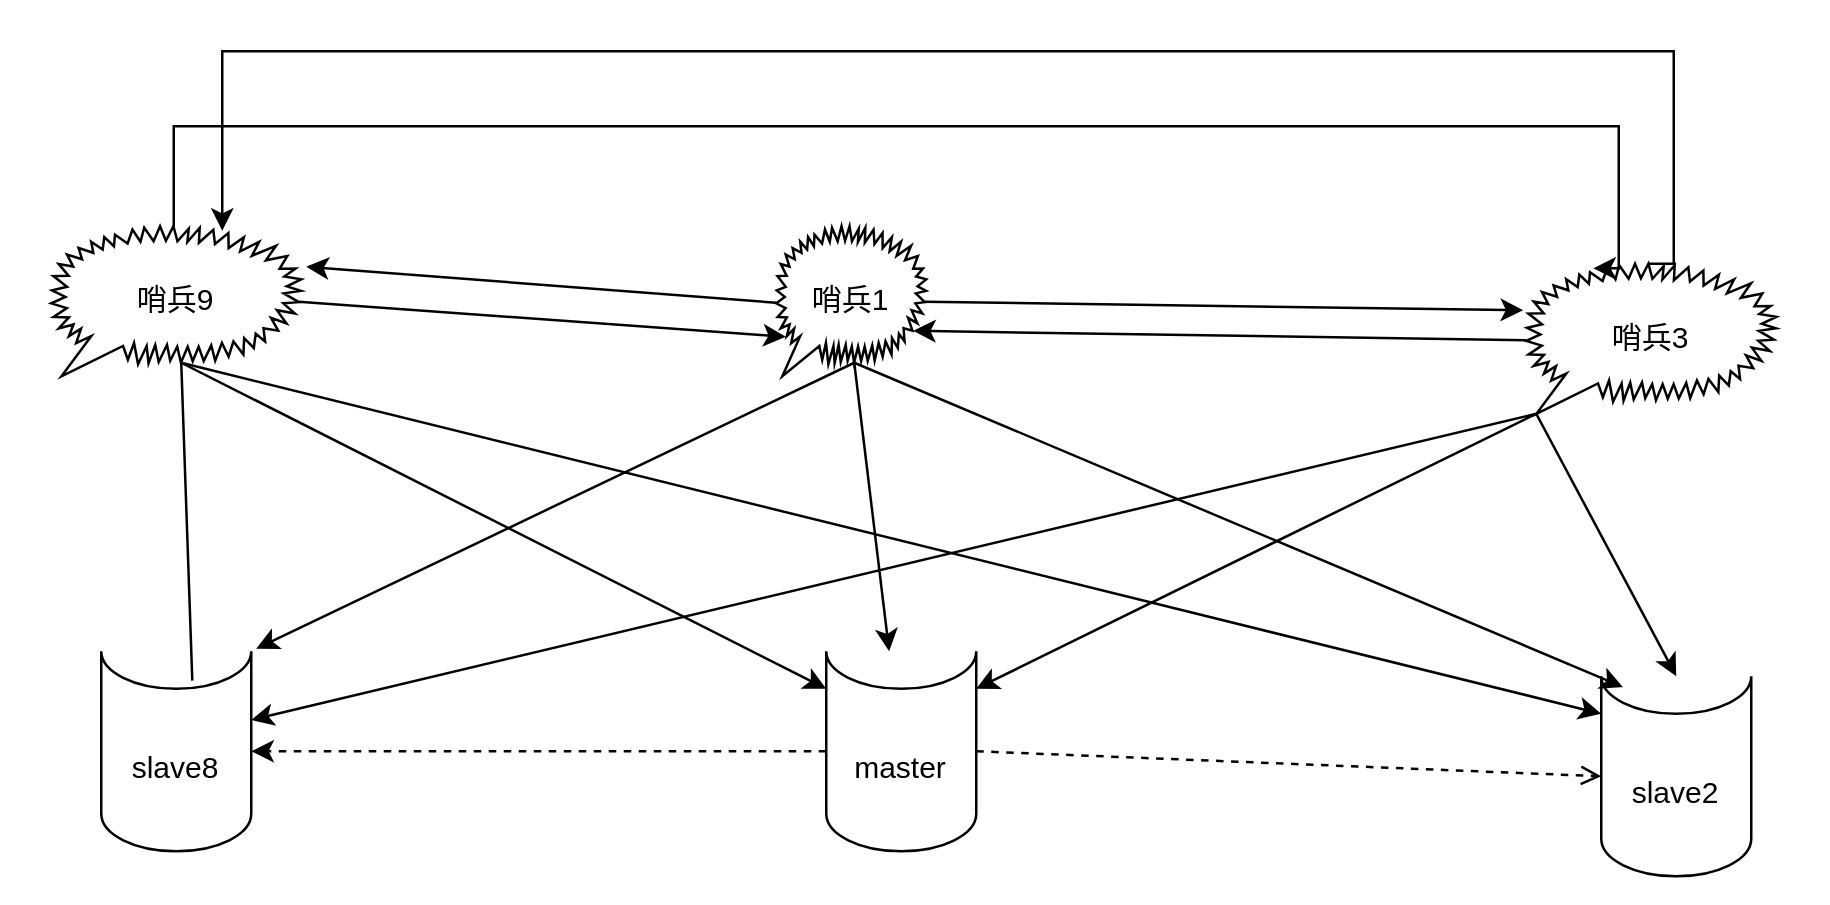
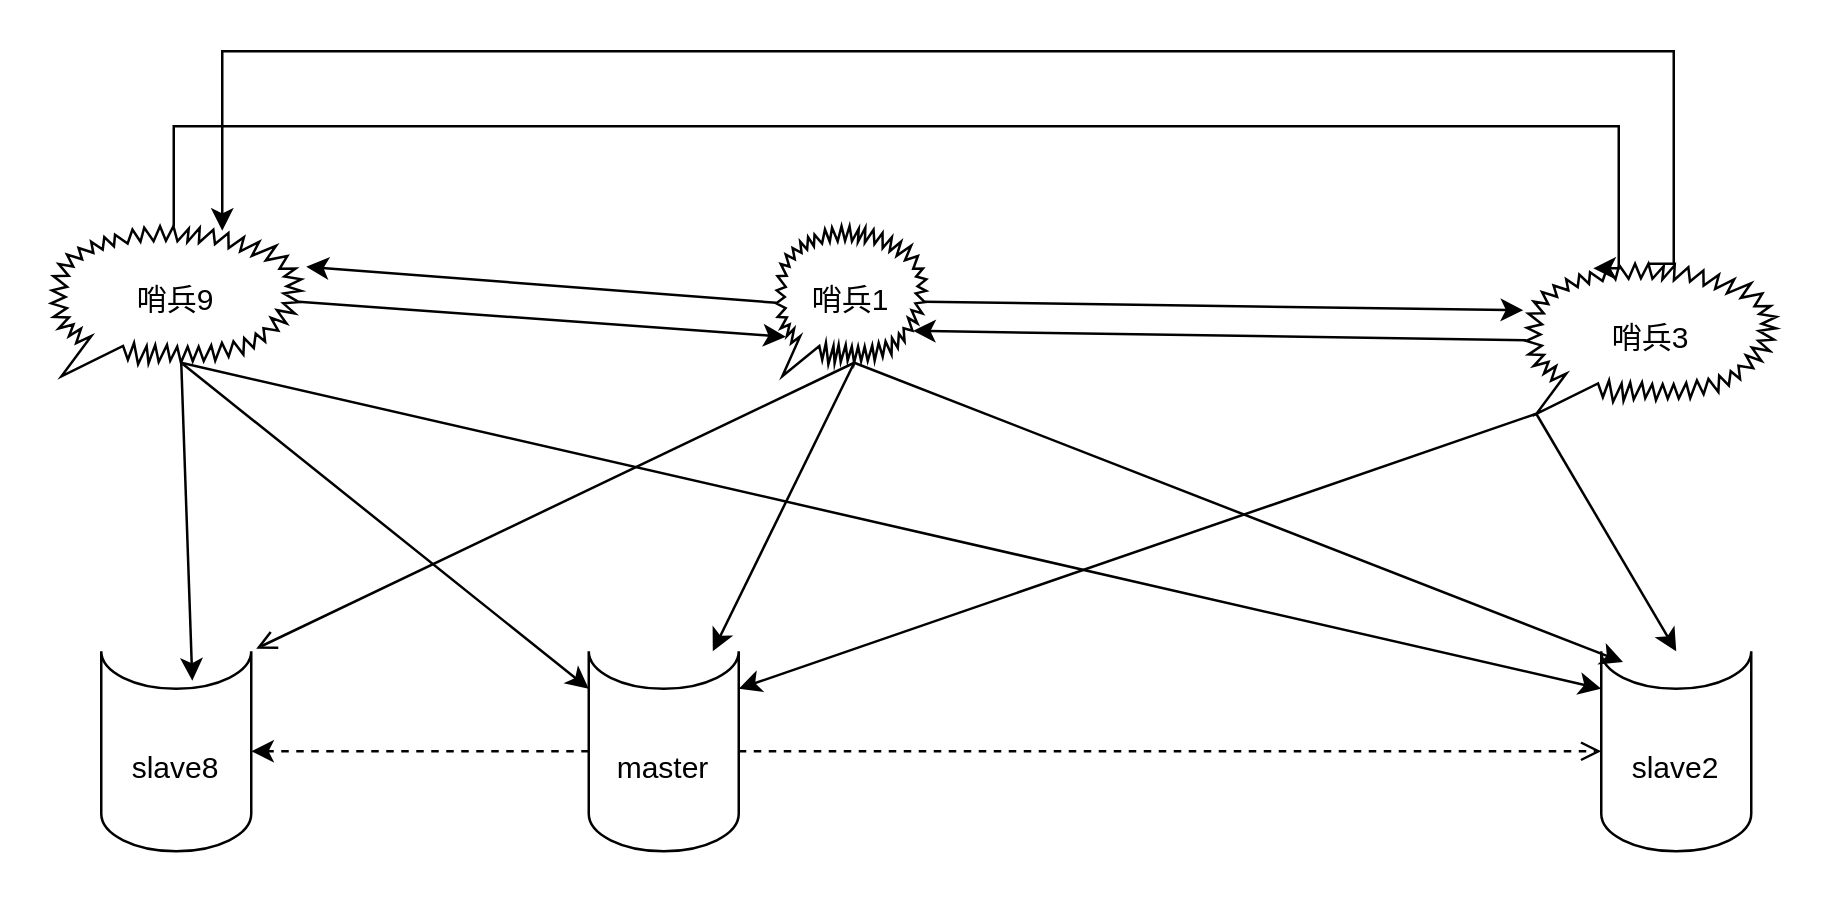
(1345, 459) -> none
(273, 640) -> (269, 642)
(192, 670) -> (192, 662)
(901, 751) -> (664, 751)
(1676, 776) -> (1676, 751)
